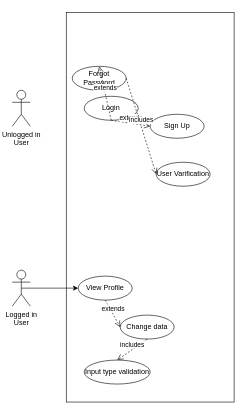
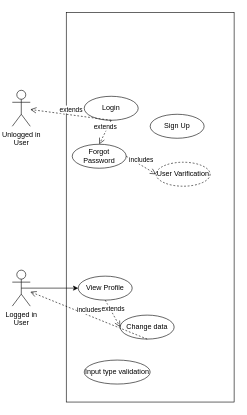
(99, 78) -> (99, 156)
(131, 123) -> (60, 113)
(183, 174) -> (183, 174)
(130, 351) -> (88, 315)
